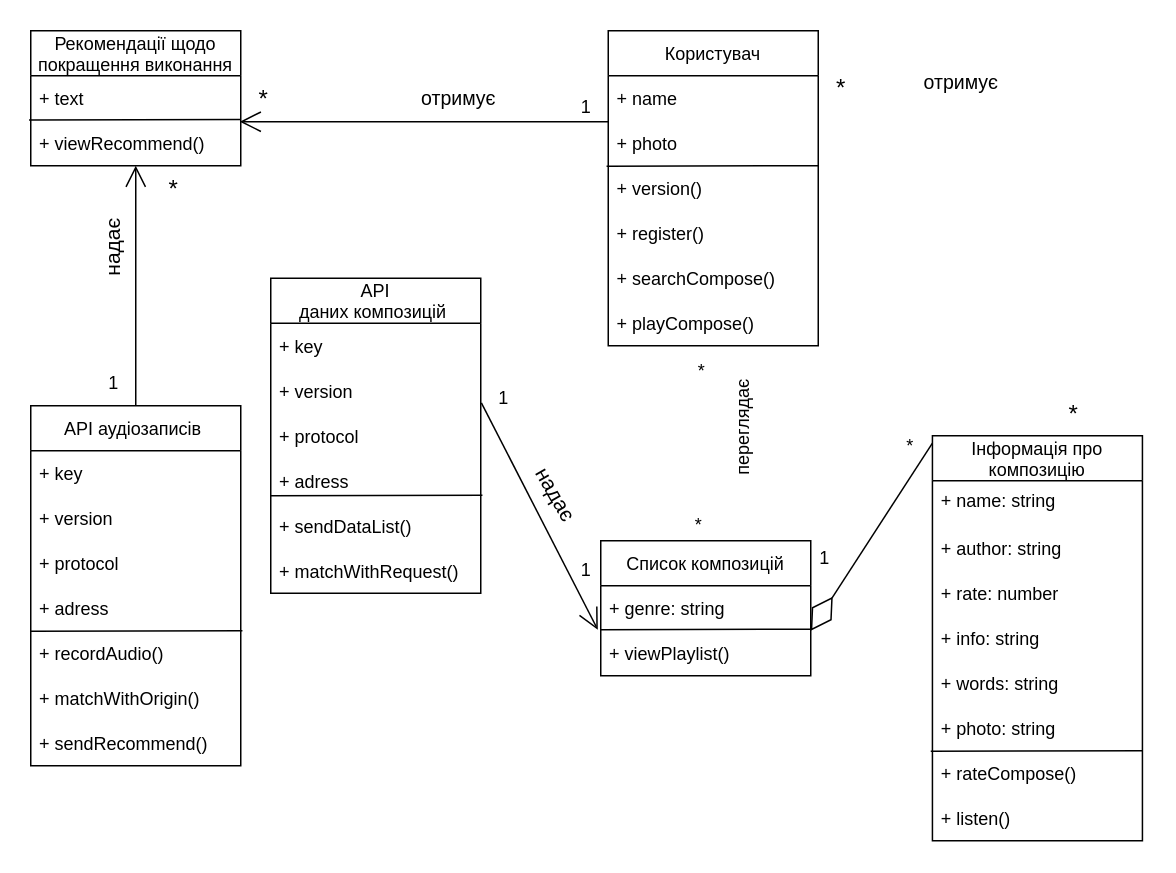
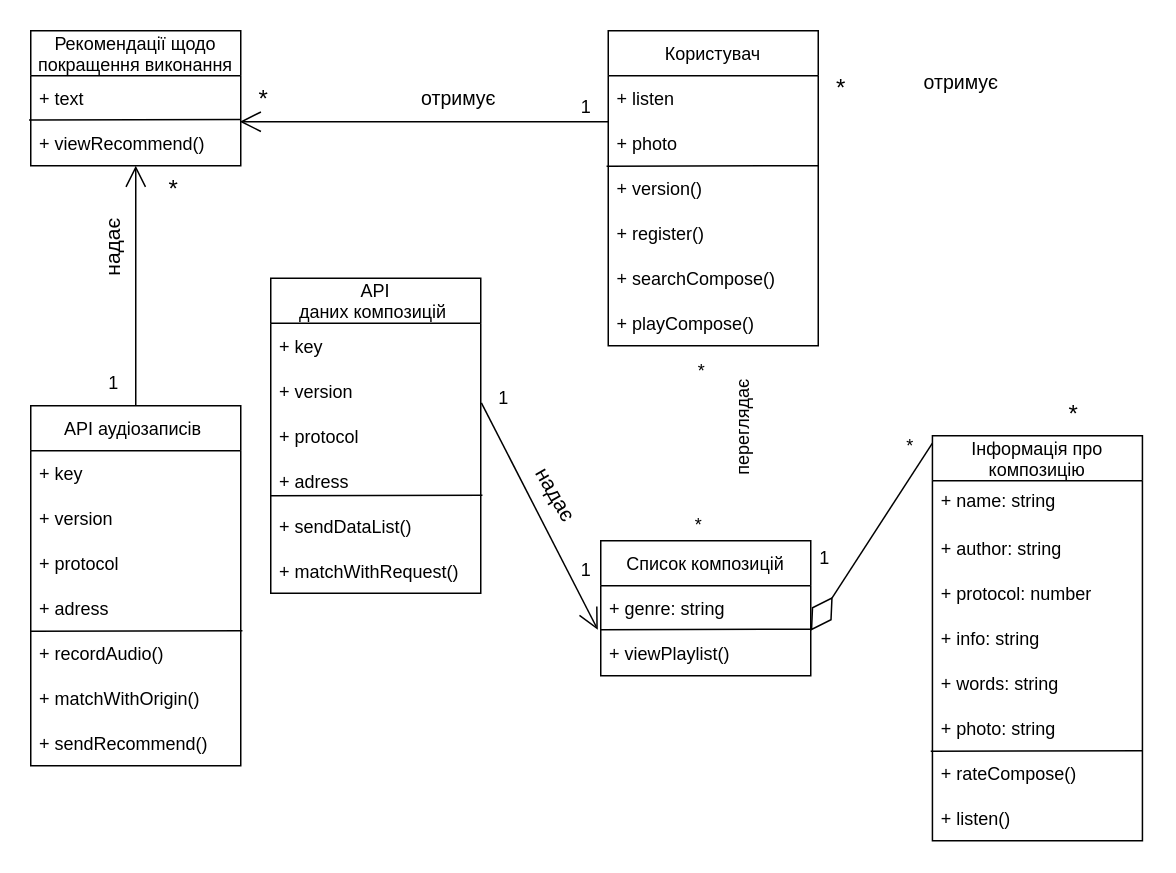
(644, 99) -> (650, 99)
(1007, 594) -> (1024, 594)
